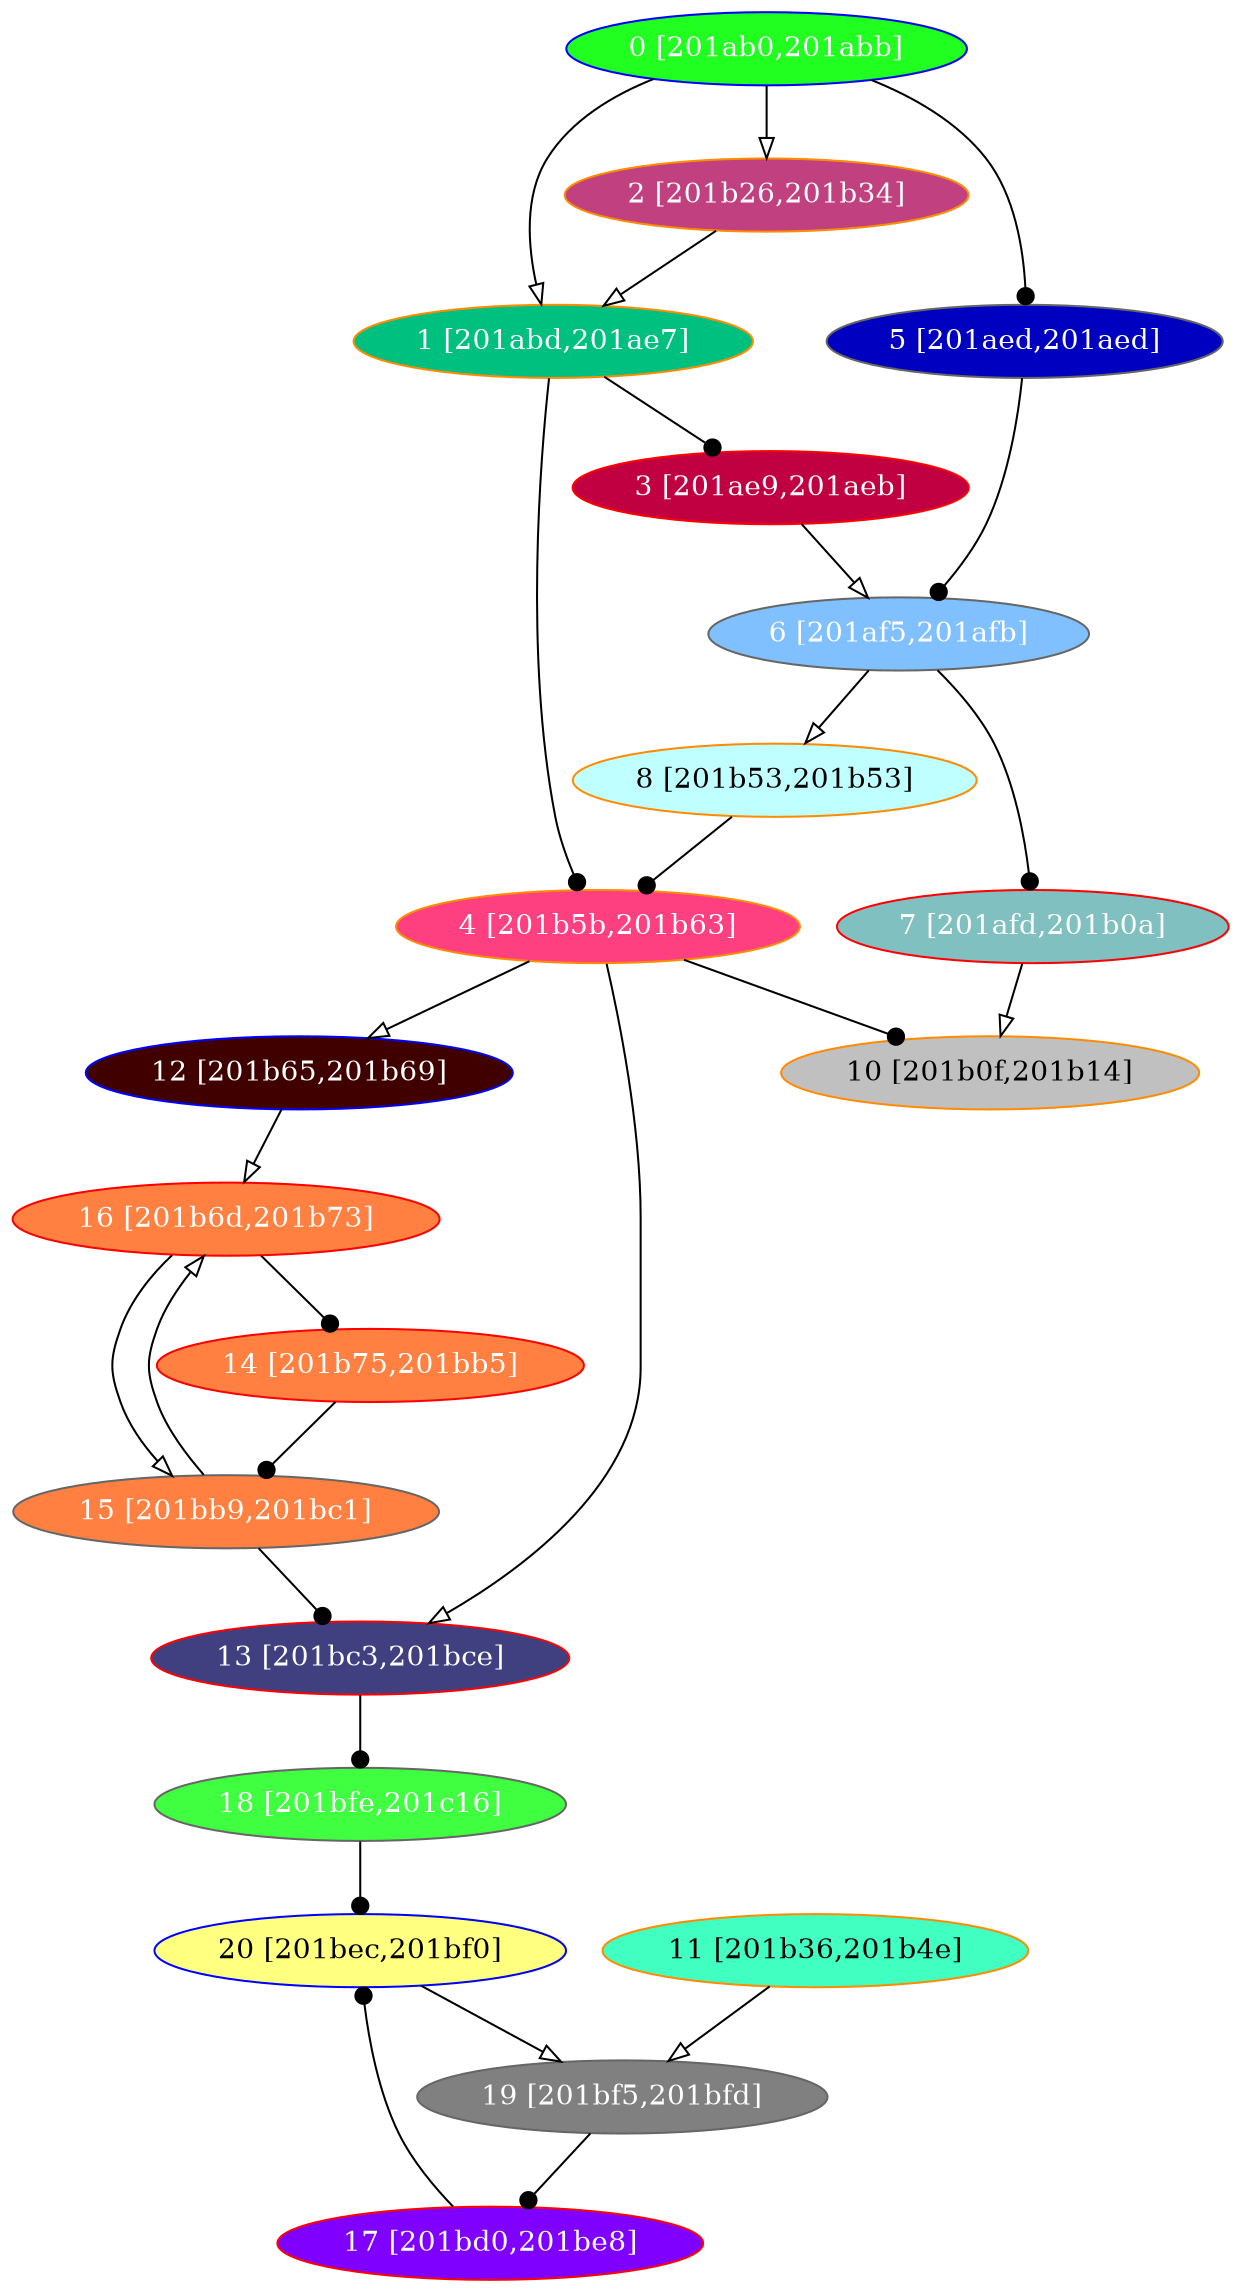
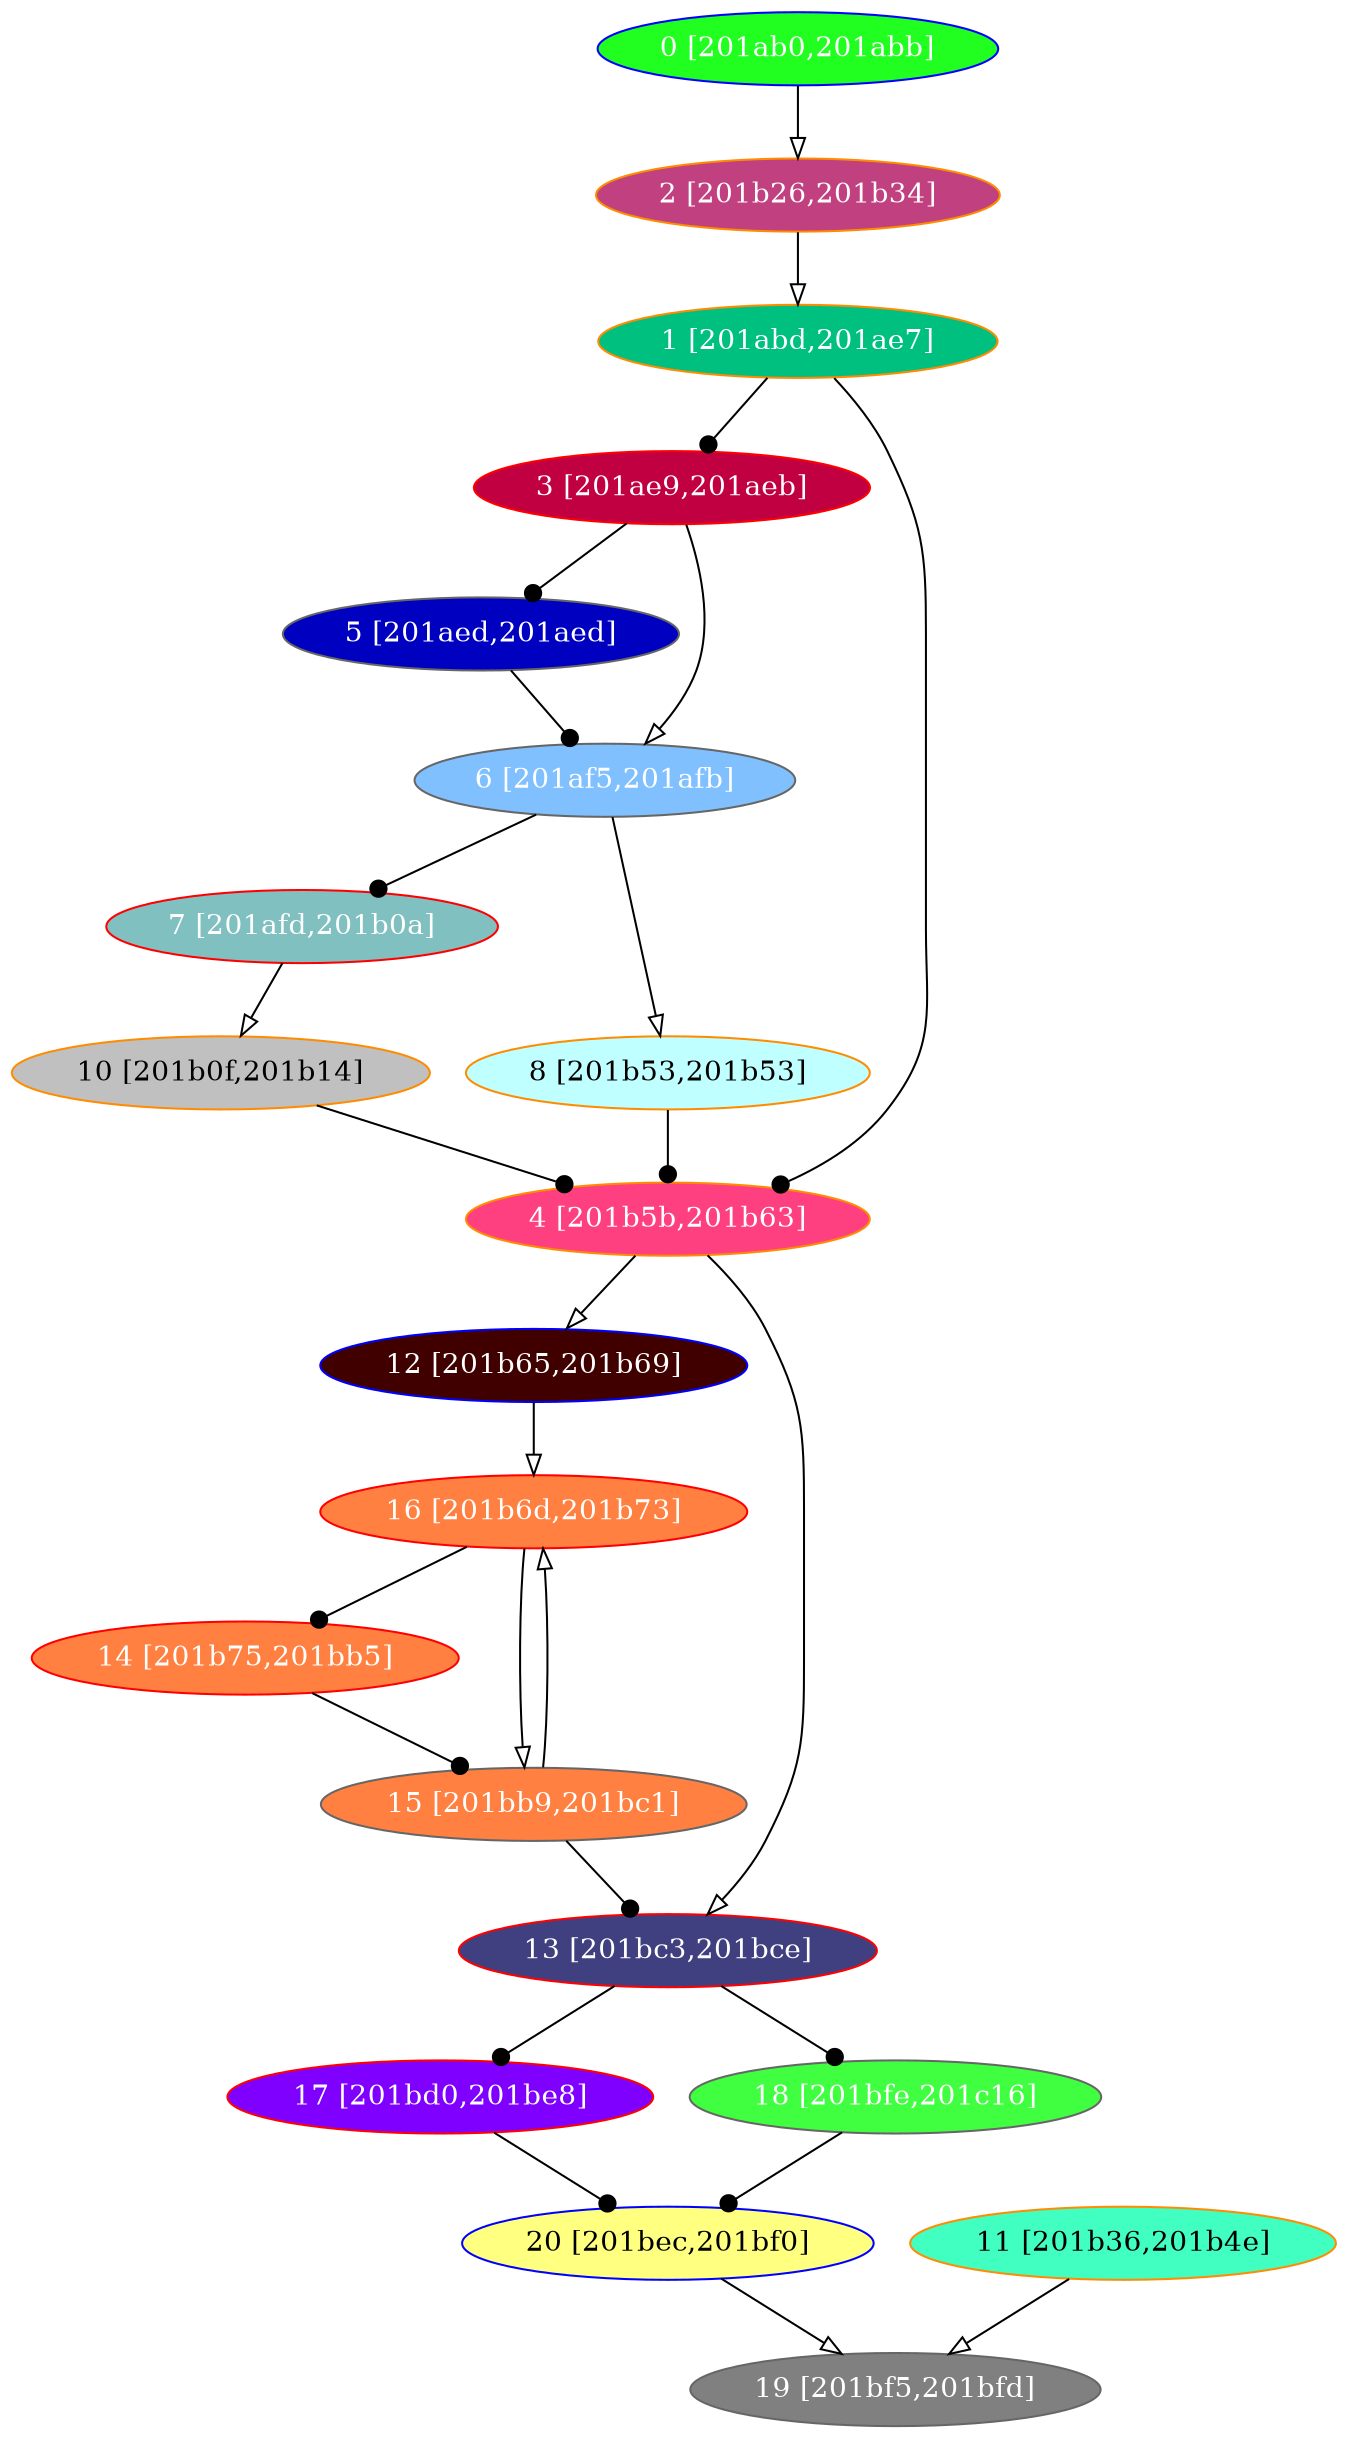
(549, 156) -> none
(985, 157) -> (583, 556)
(786, 997) -> (436, 1143)
(562, 2164) -> (561, 2019)
